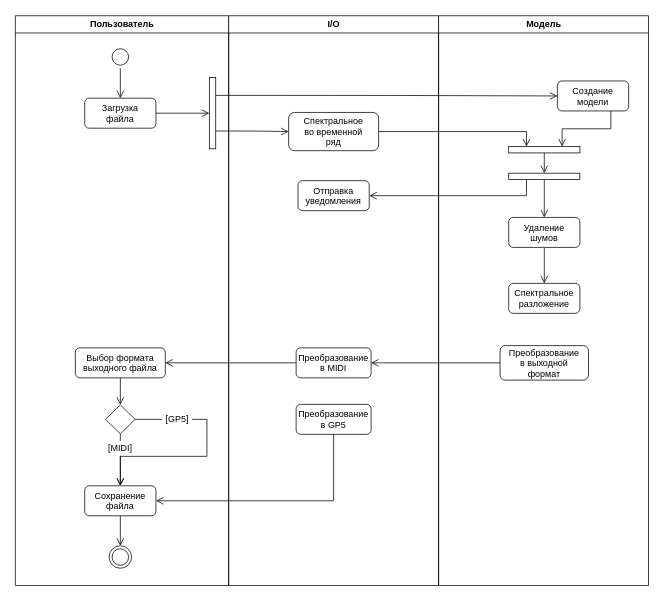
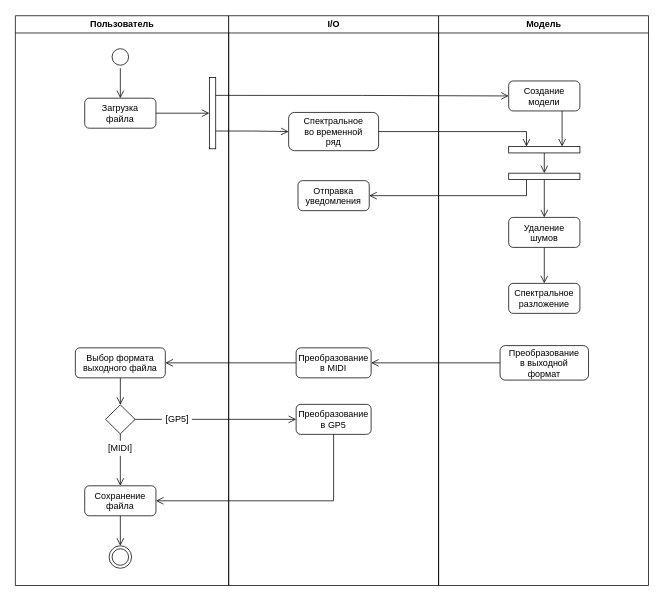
(593, 96) -> (545, 96)
(185, 456) -> (249, 419)
